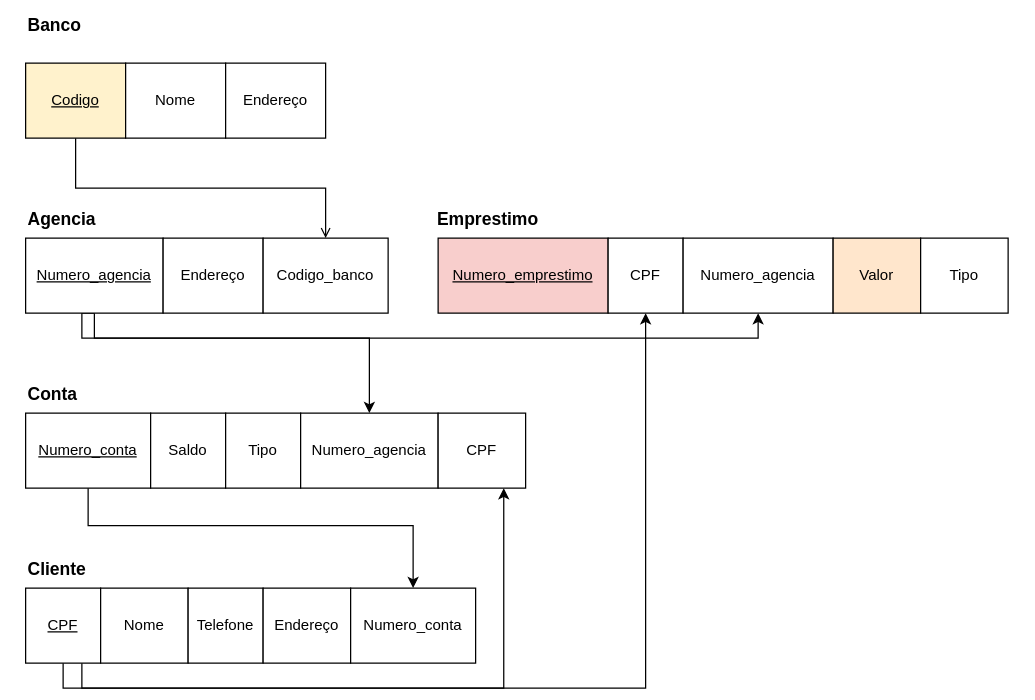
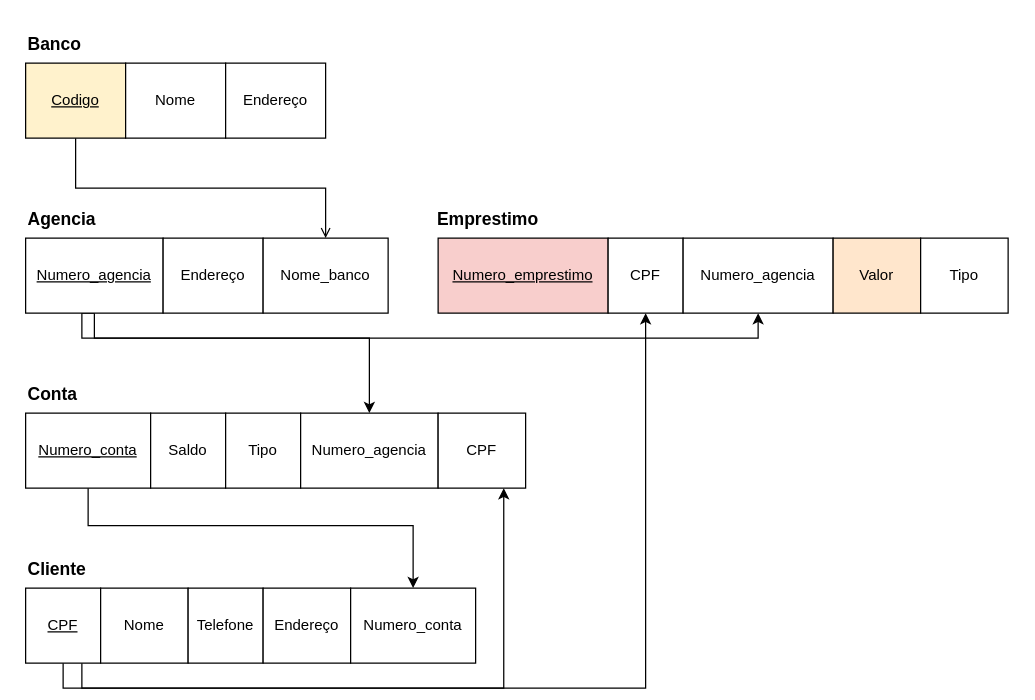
(63, 26) -> (63, 44)
(326, 276) -> (326, 276)
